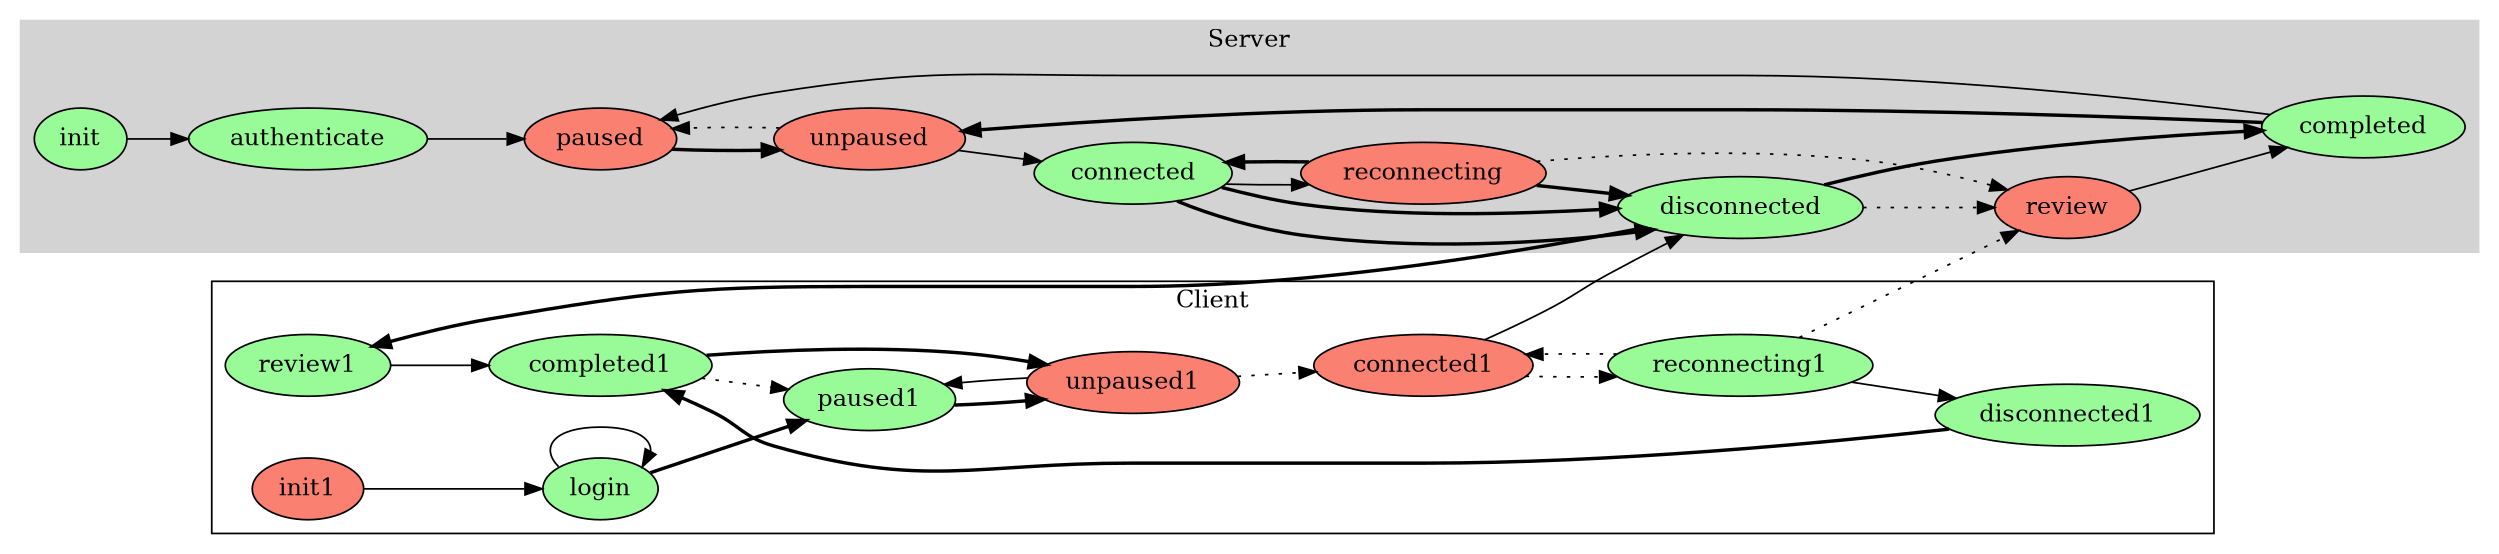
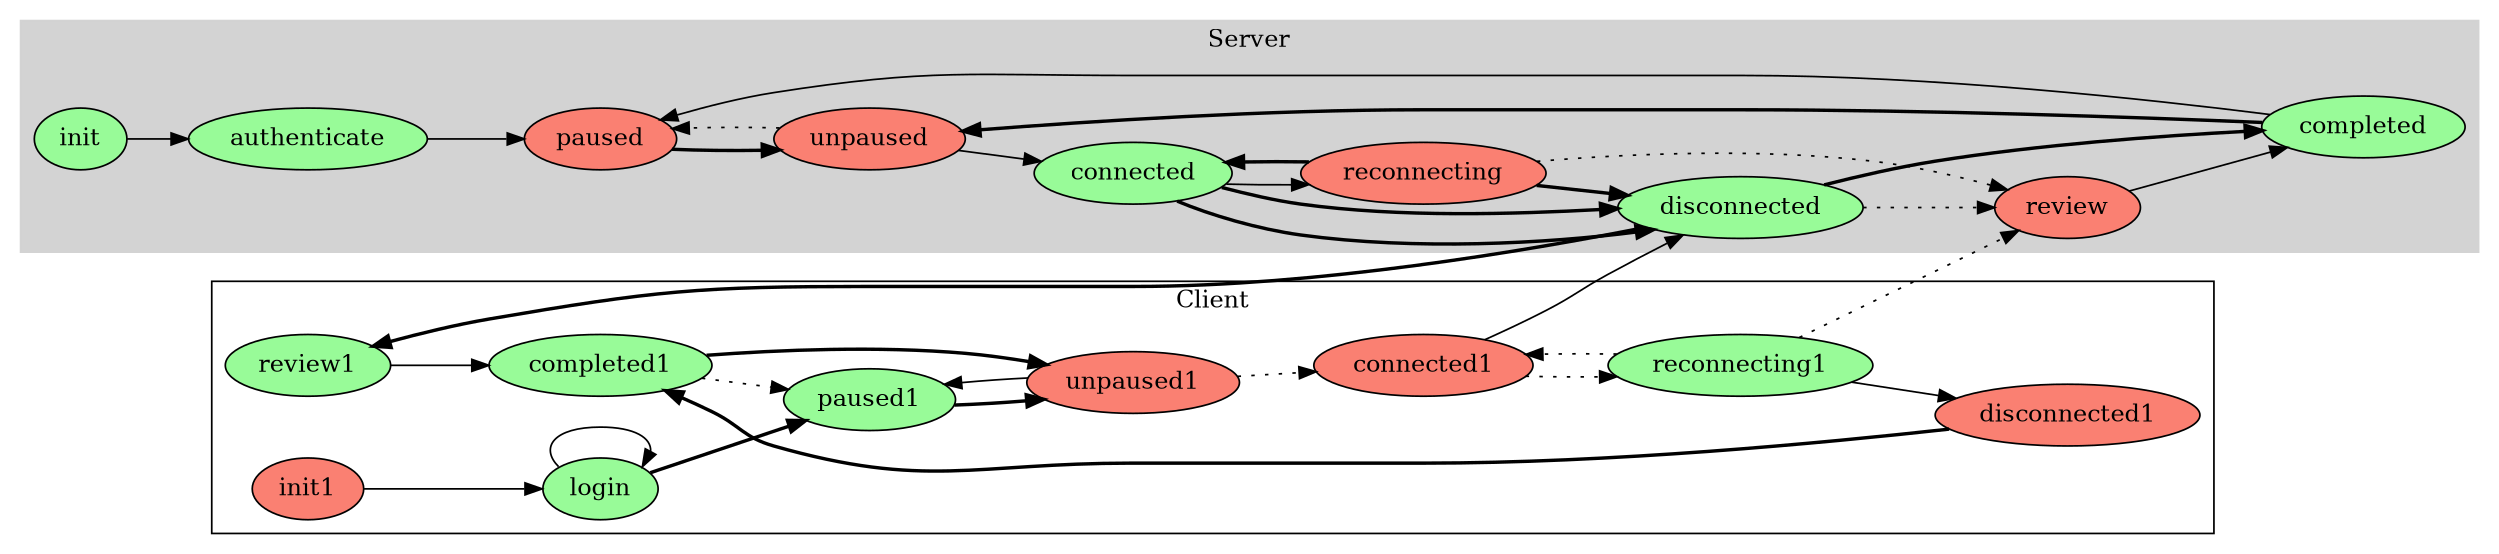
(2068, 415) -> (2068, 415)
